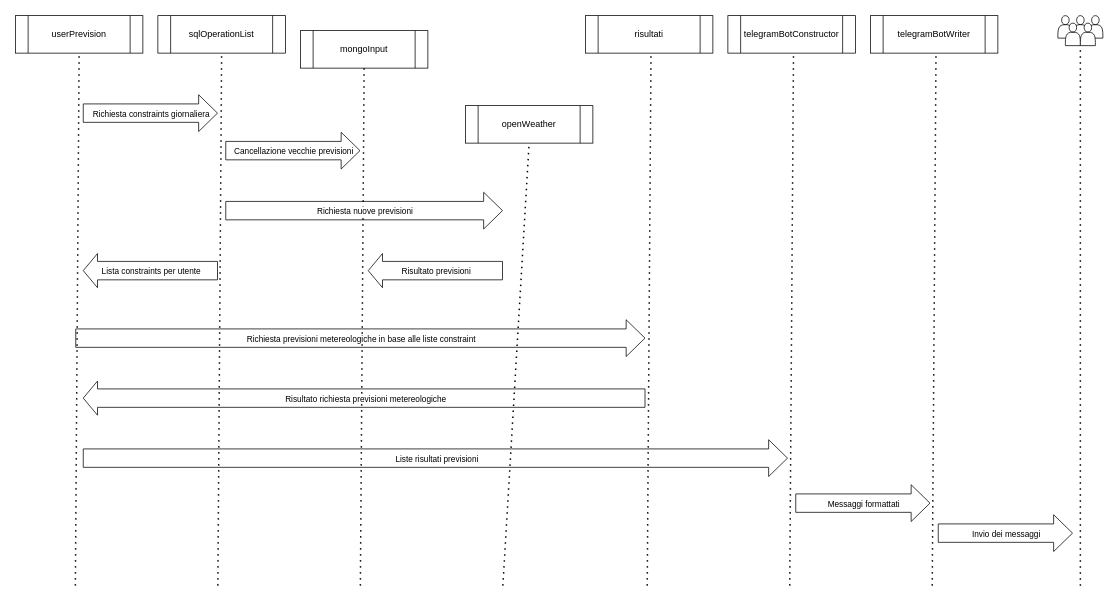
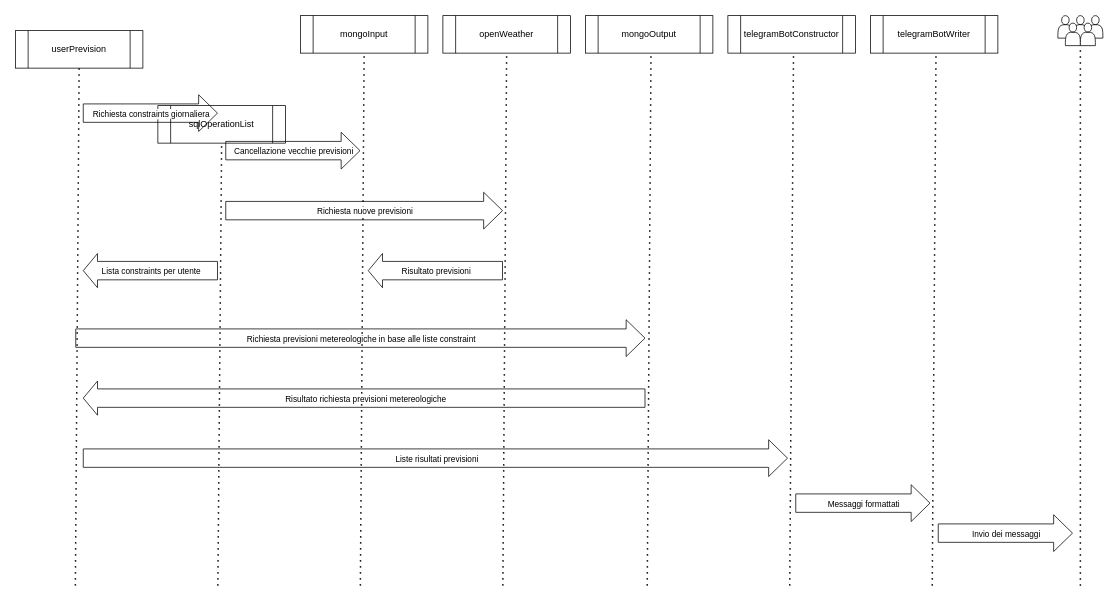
(79, 34) -> (79, 49)
(222, 34) -> (222, 124)
(649, 34) -> (649, 34)
(364, 49) -> (364, 34)
(529, 124) -> (507, 34)
